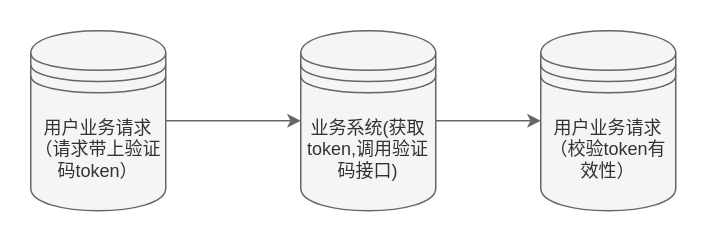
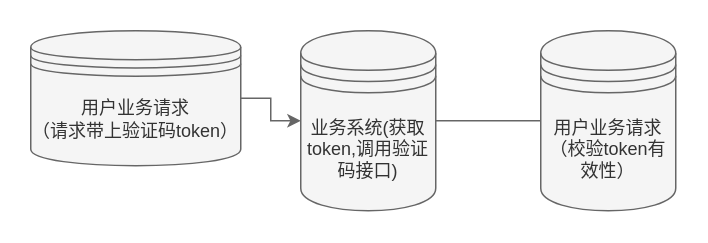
(98, 121) -> (136, 98)
(529, 121) -> (533, 121)
